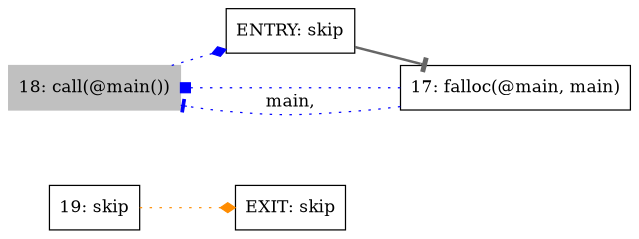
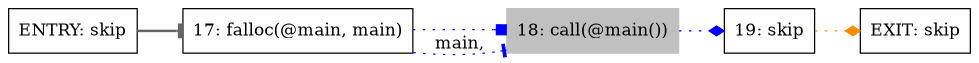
(192, 60) -> (694, 31)
